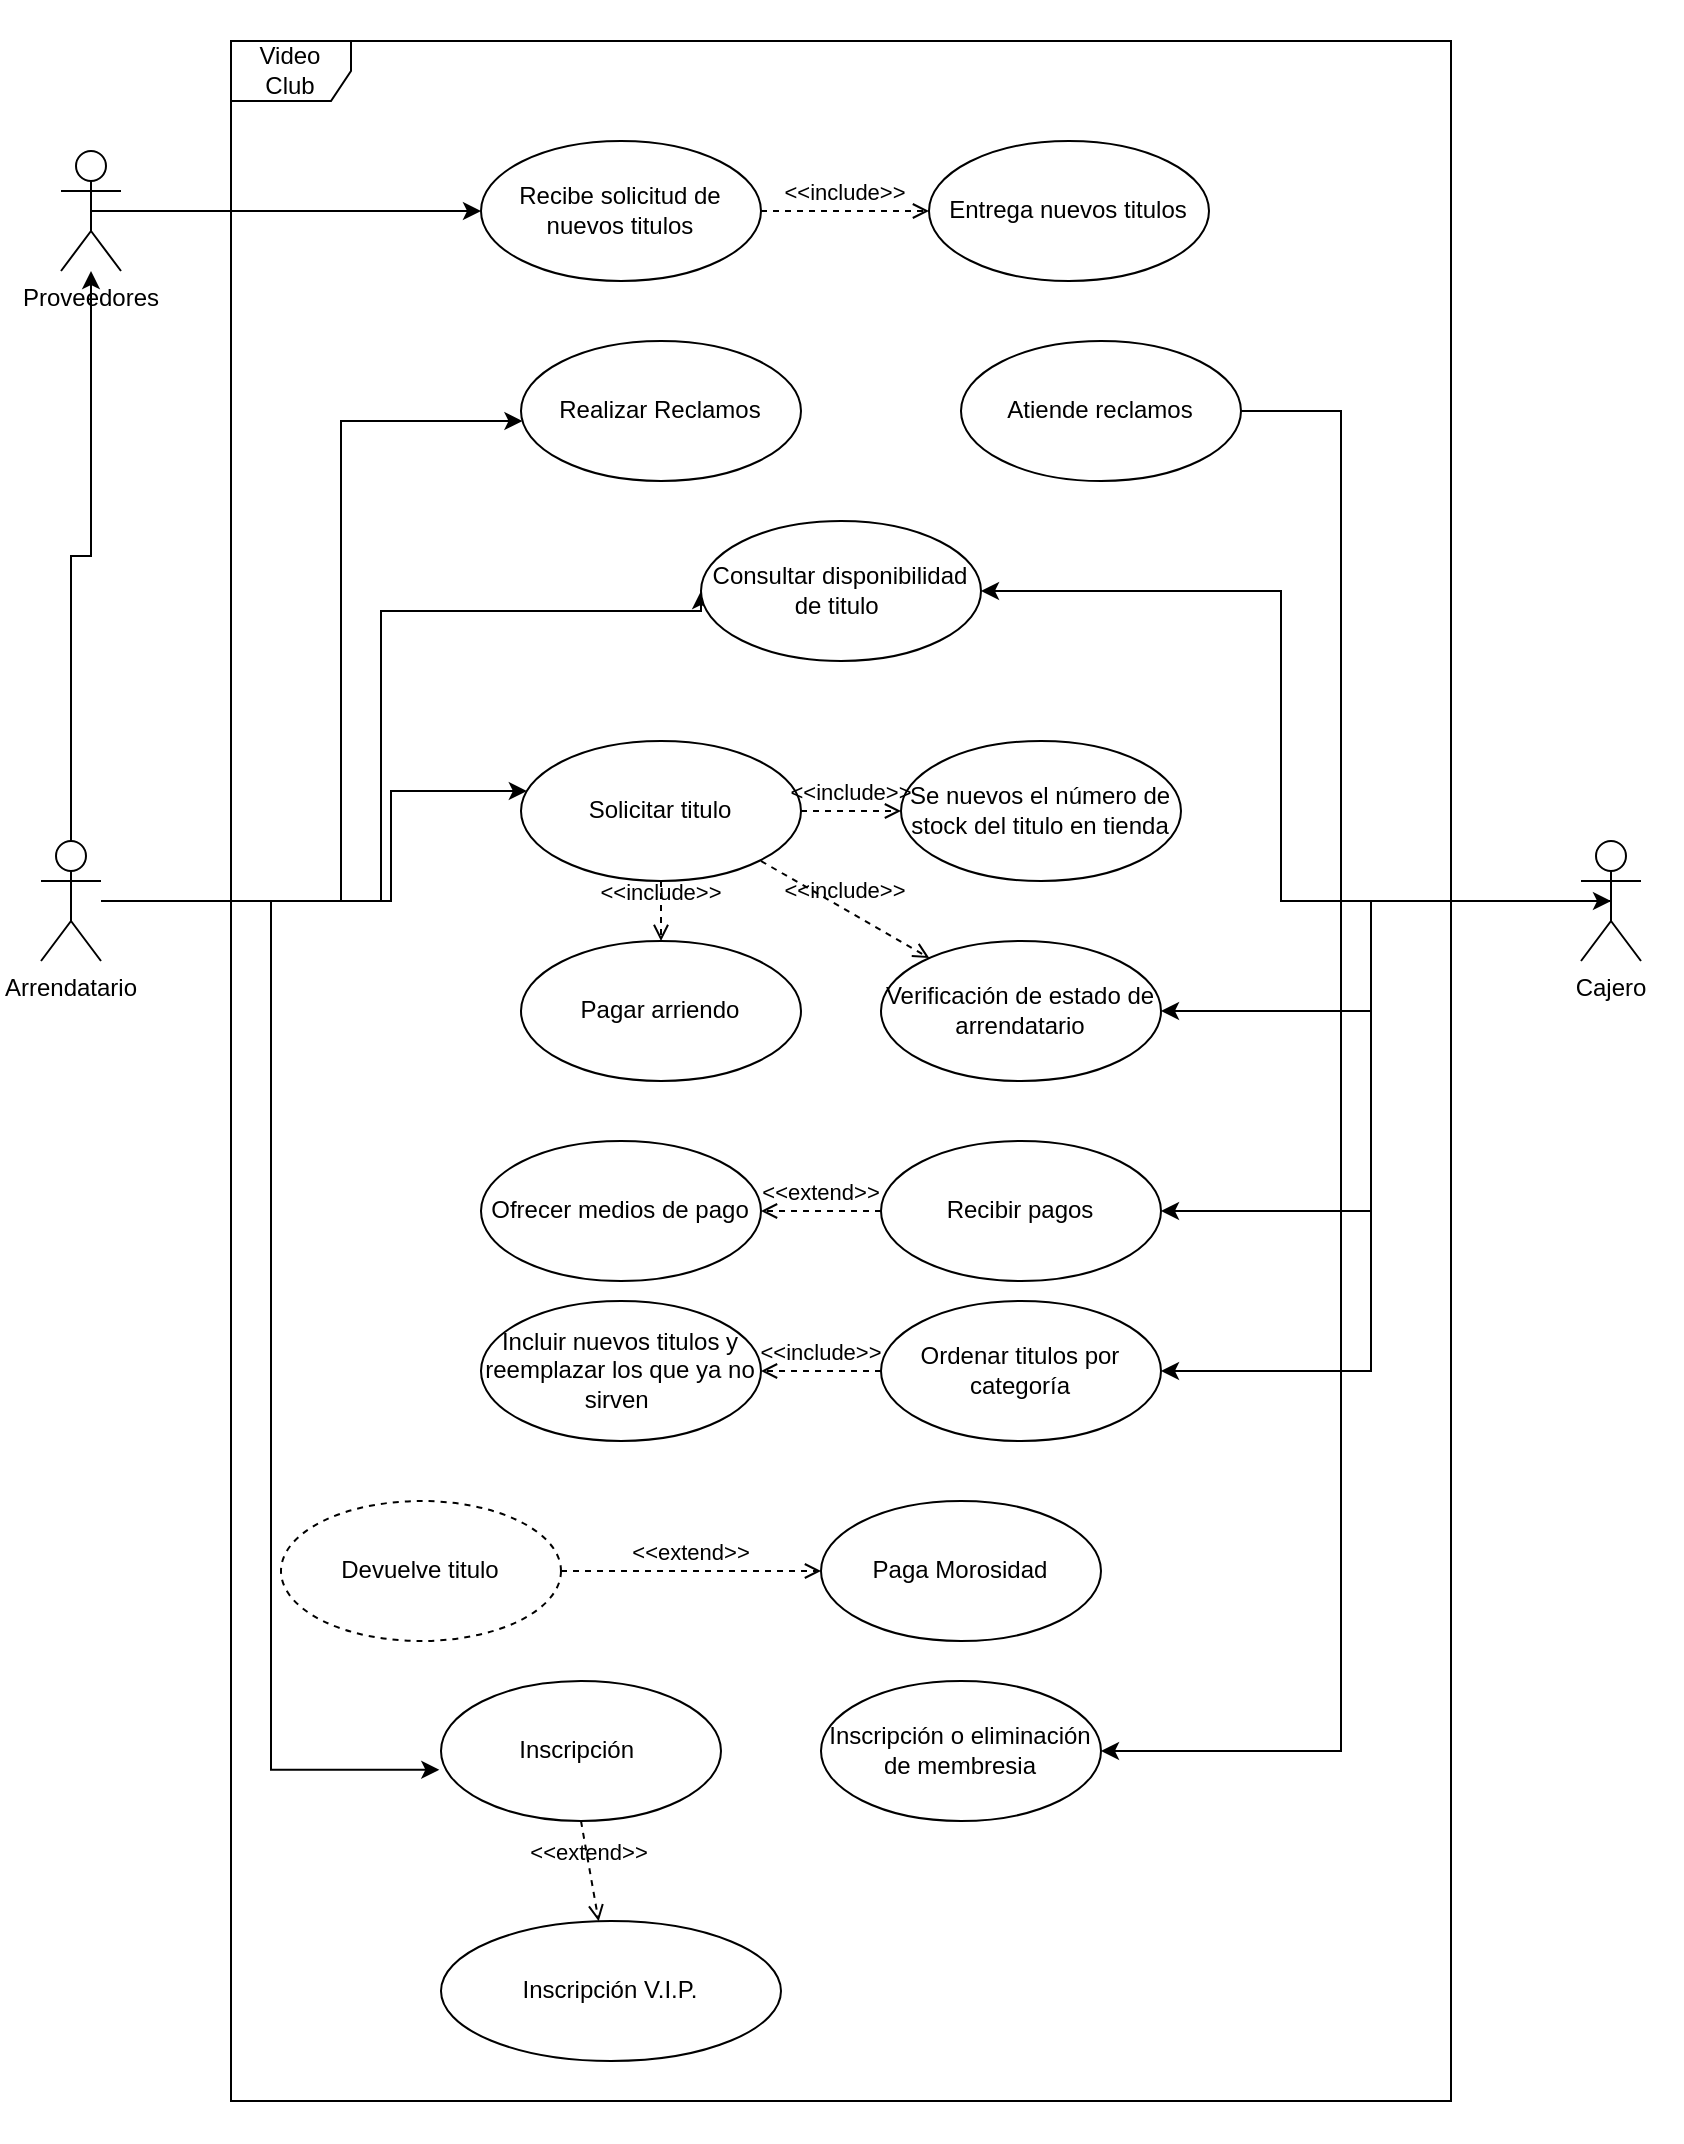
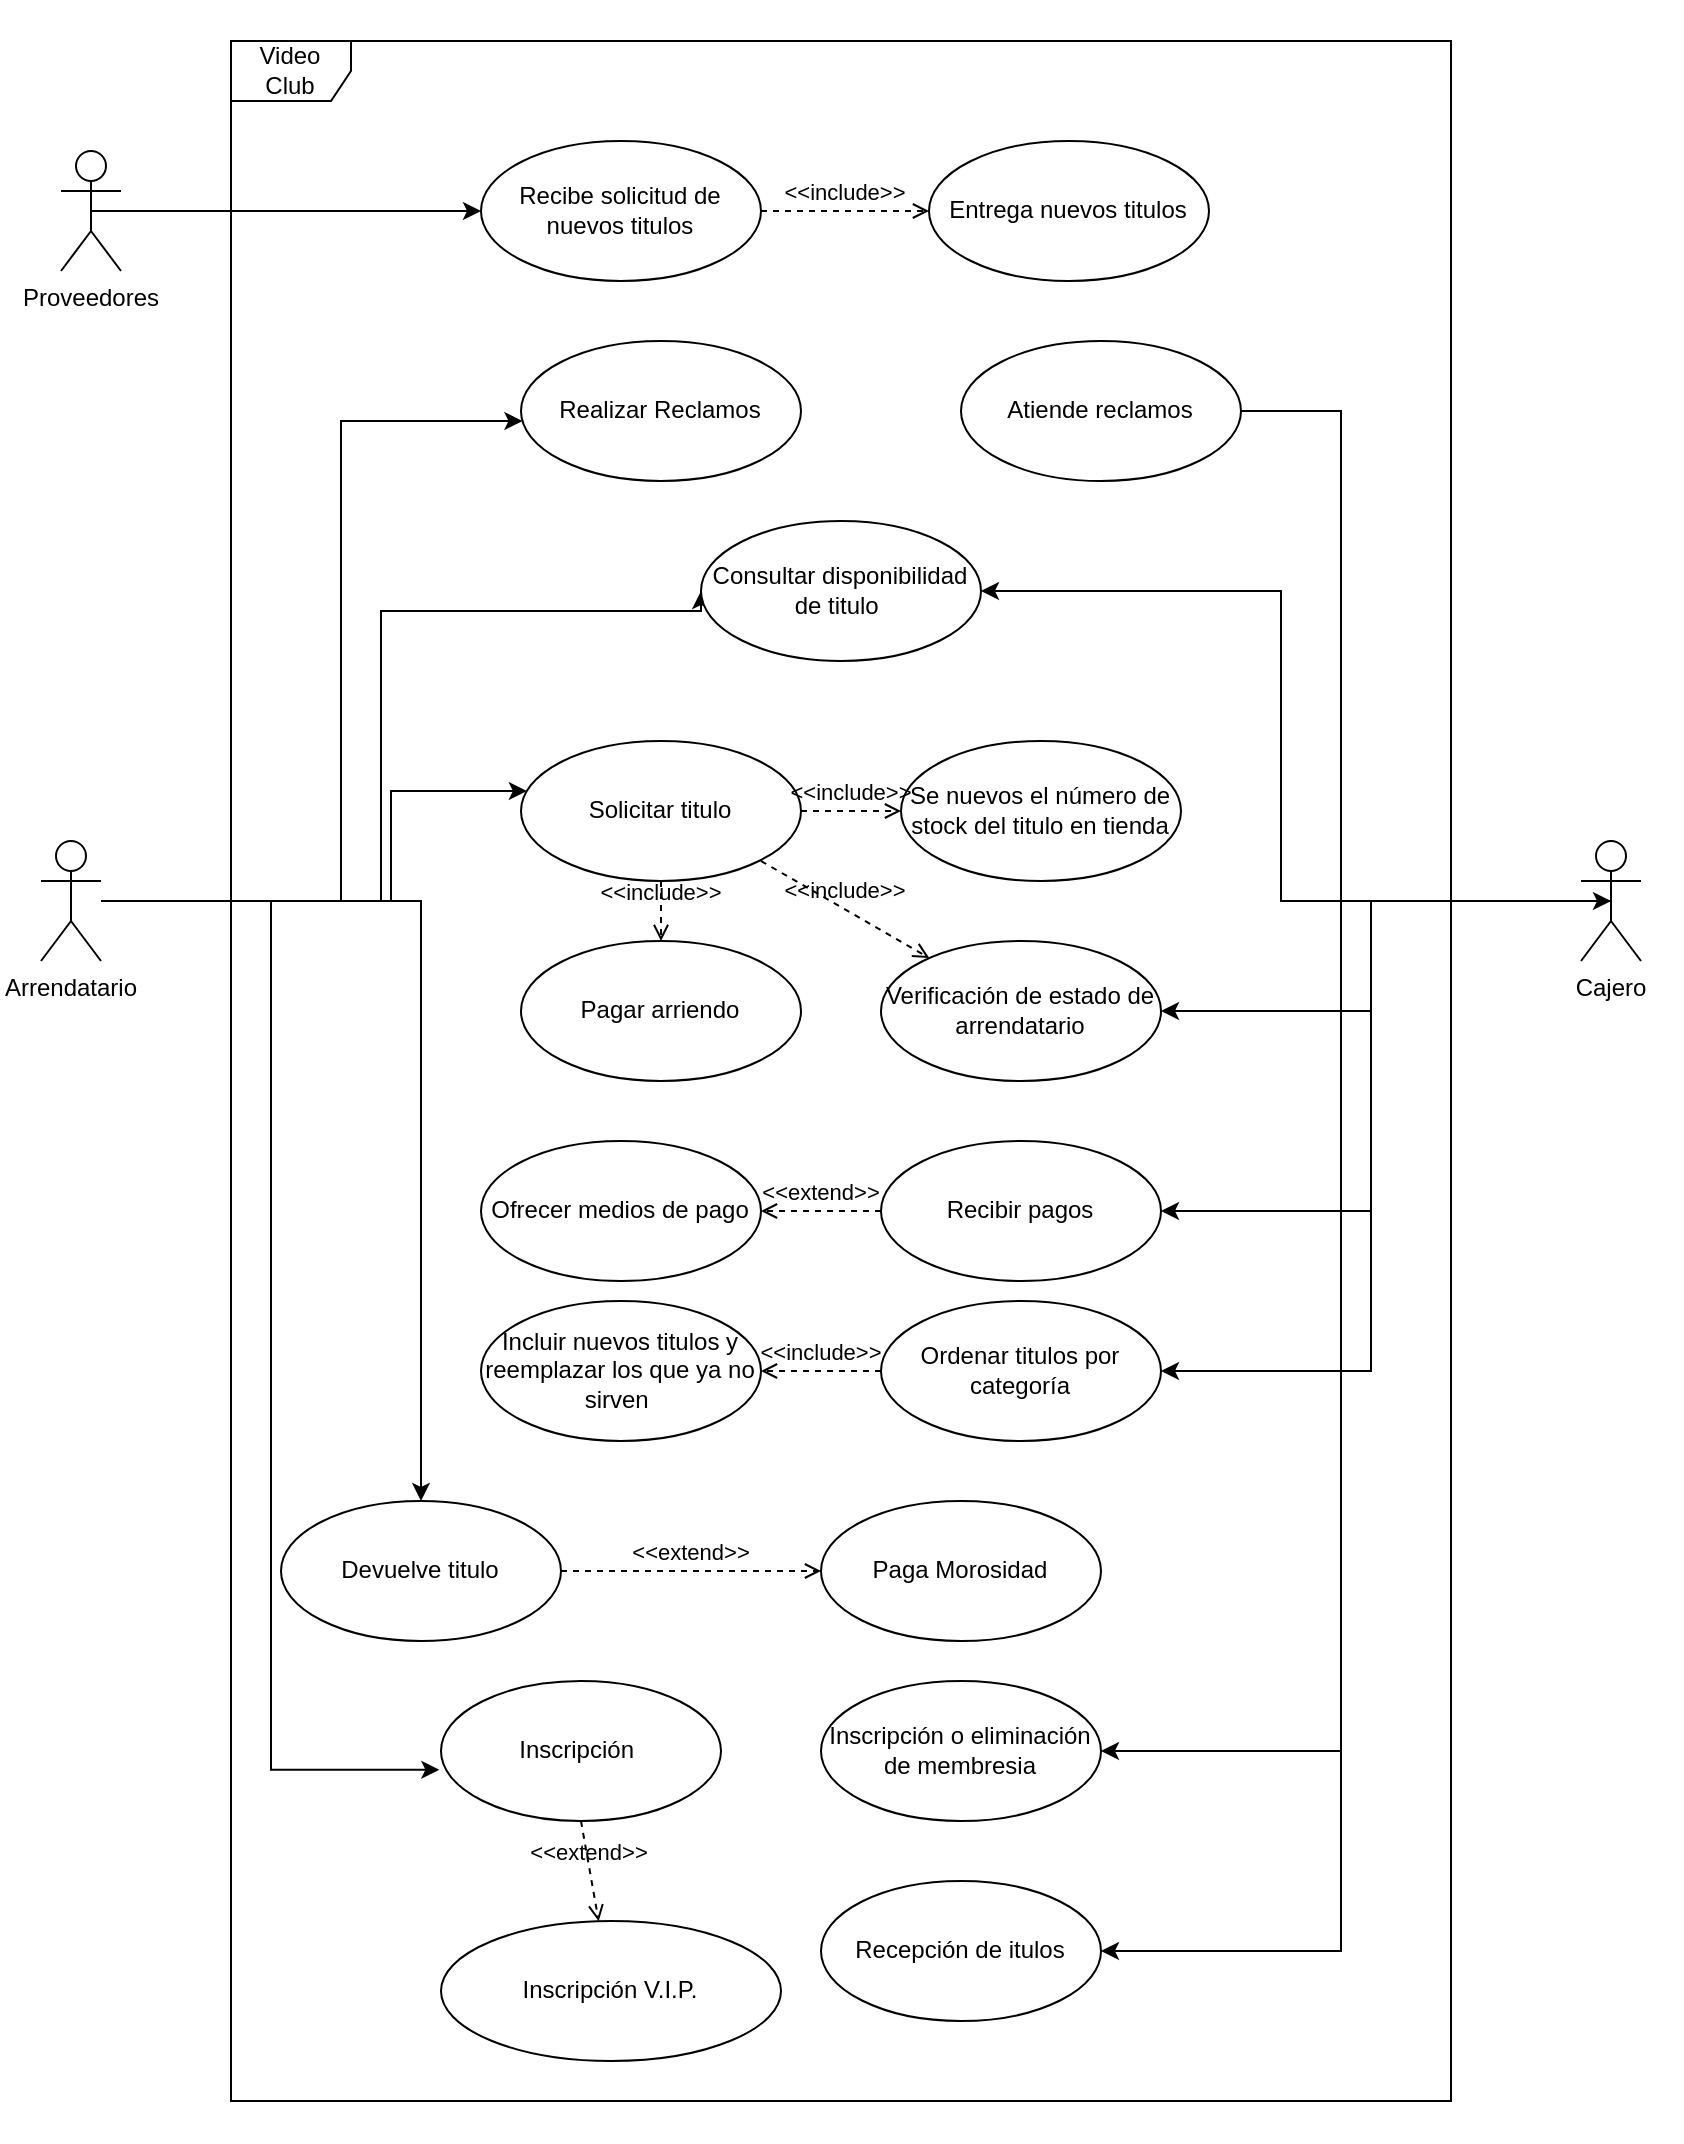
(74, 556) -> (421, 1181)
(421, 1571) -> (421, 1571)
none -> (961, 1951)
none -> (1326, 1951)
